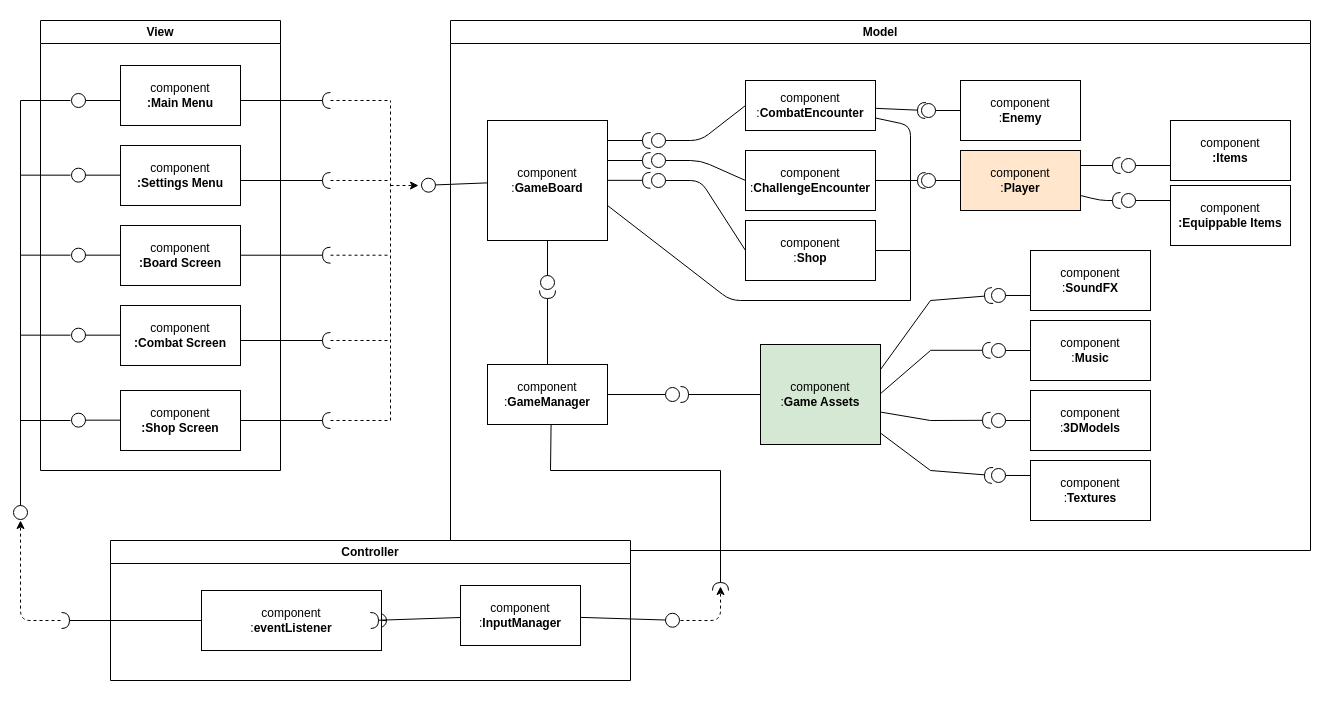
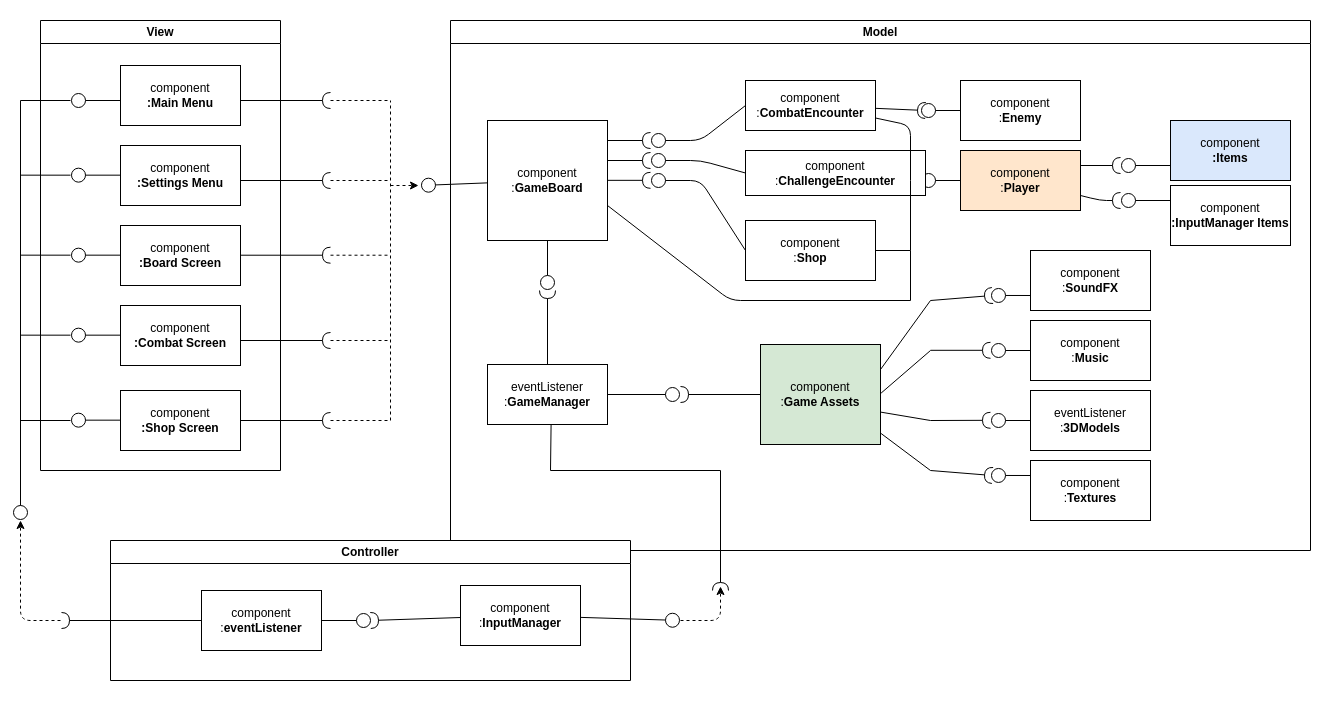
(1231, 151) -> (1231, 151)
(811, 181) -> (836, 173)
(1231, 216) -> (1231, 216)
(548, 395) -> (548, 395)
(1091, 421) -> (1091, 421)
(292, 621) -> (262, 621)
